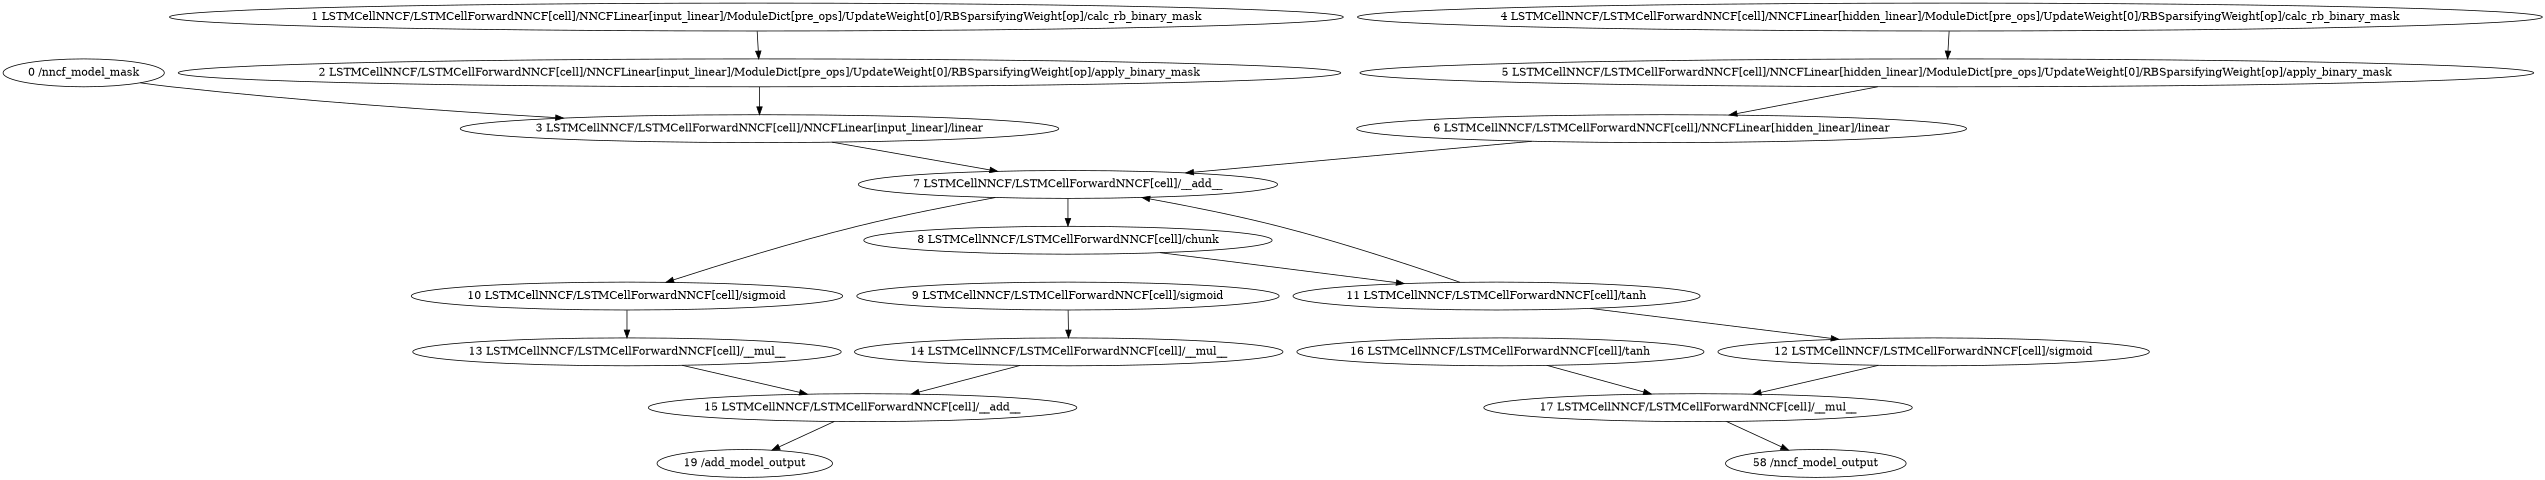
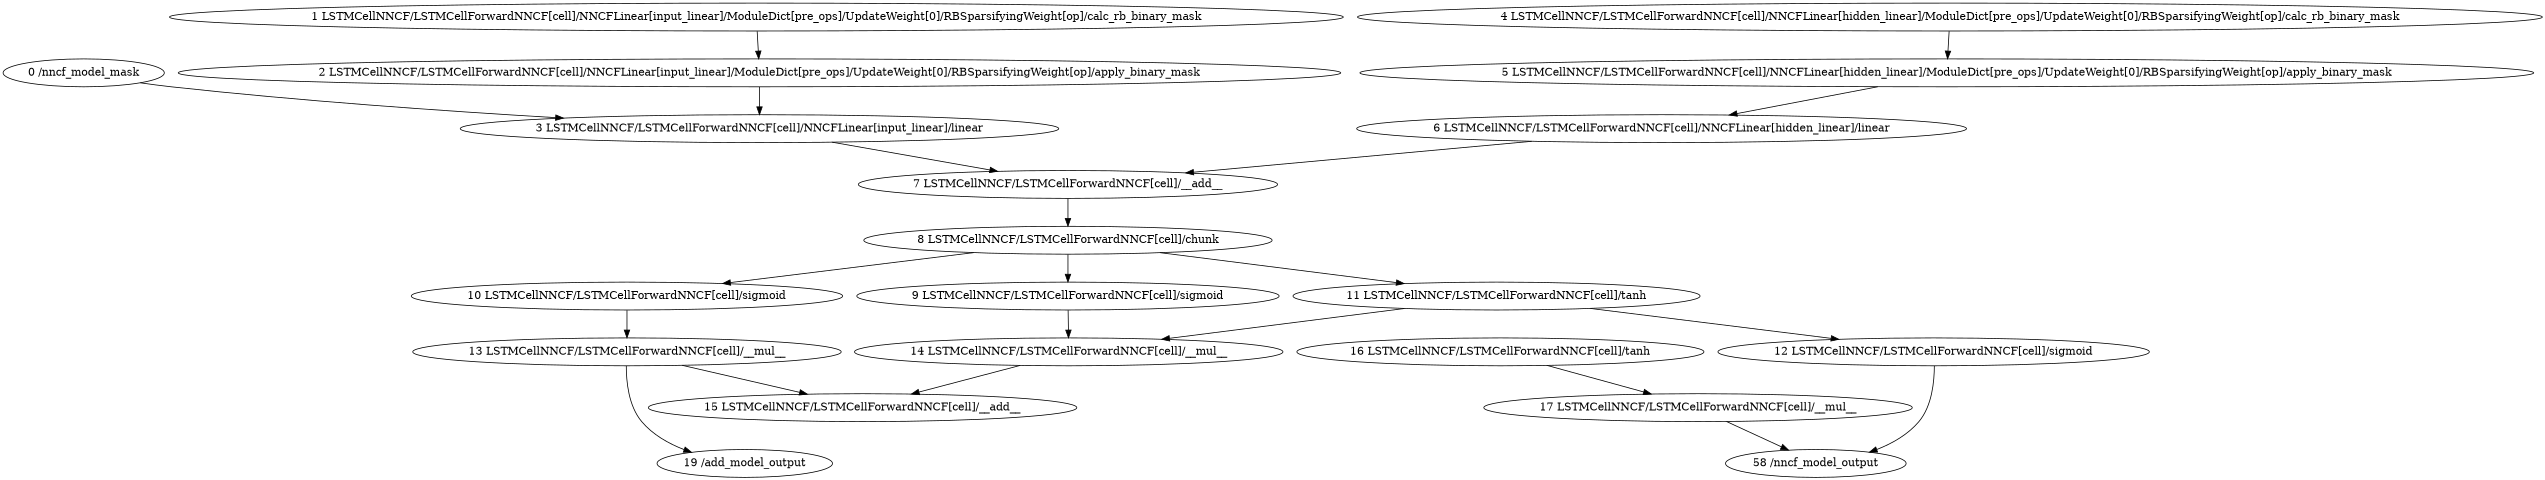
(833, 233) -> (852, 268)
(1307, 234) -> (1287, 323)
none -> (1068, 264)
(1820, 379) -> (1921, 418)
(807, 434) -> (639, 418)
